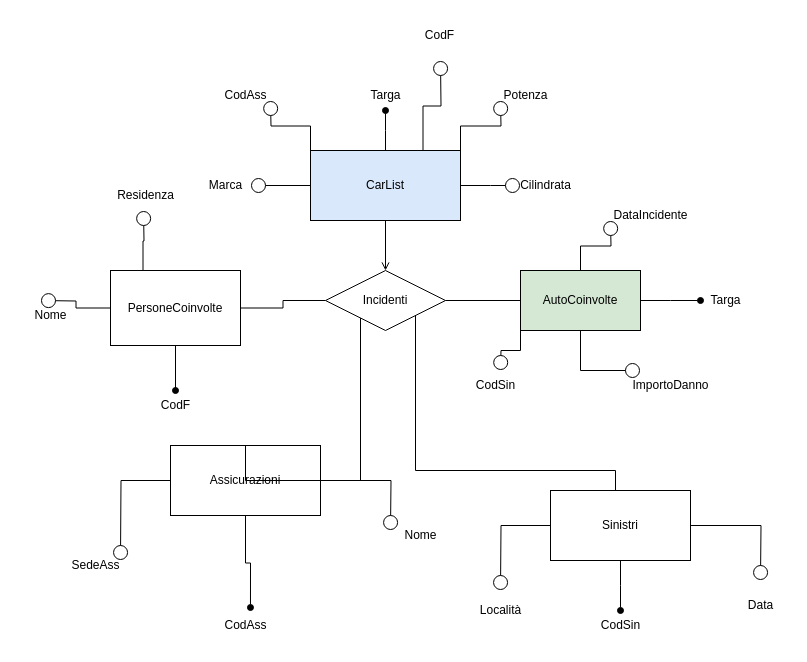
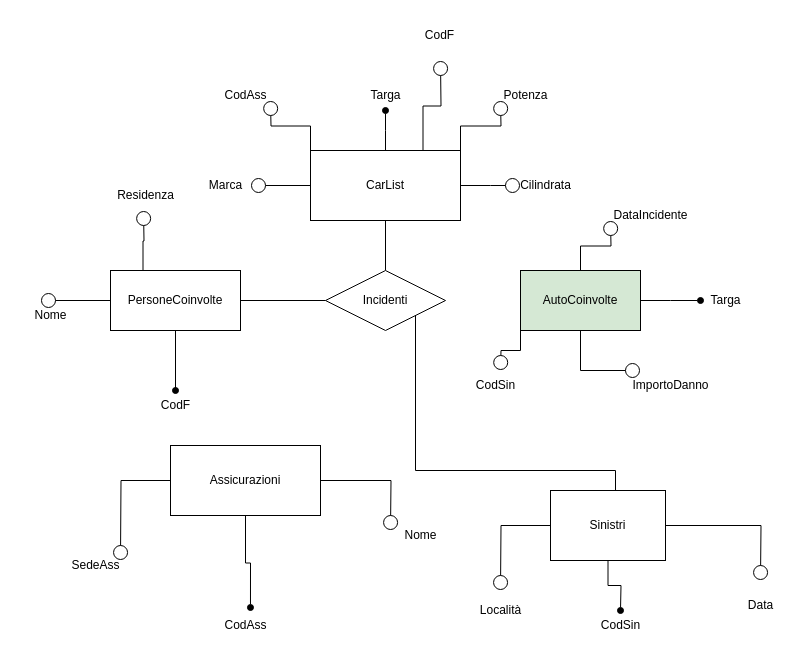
(386, 186) -> (386, 186)
(386, 264) -> (386, 265)
(483, 301) -> none
(176, 308) -> (176, 301)
(361, 398) -> none
(621, 526) -> (608, 526)
